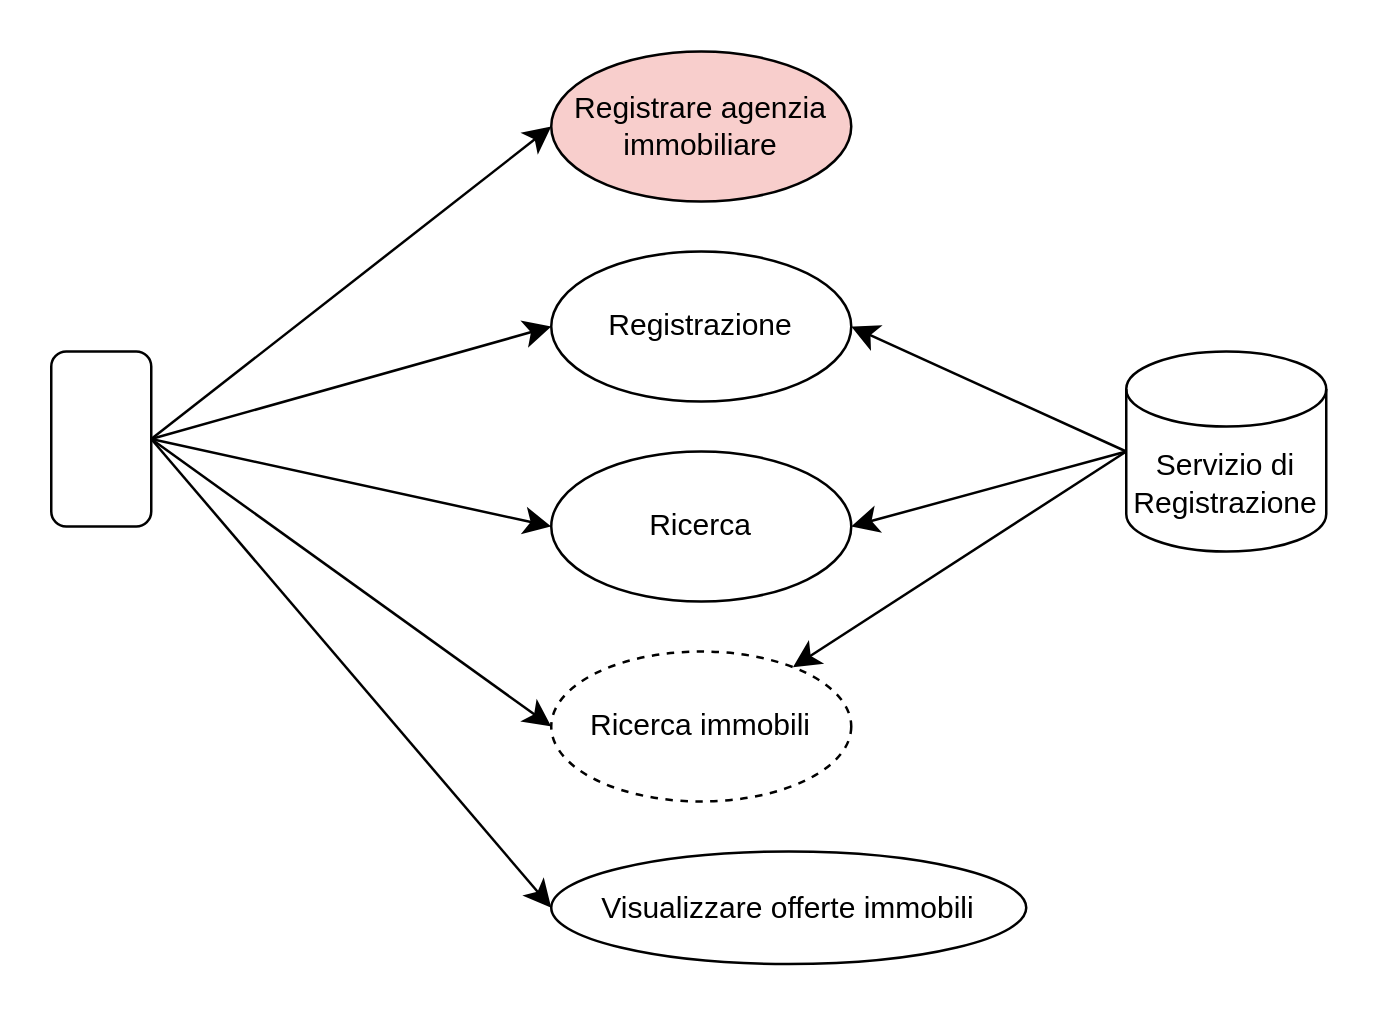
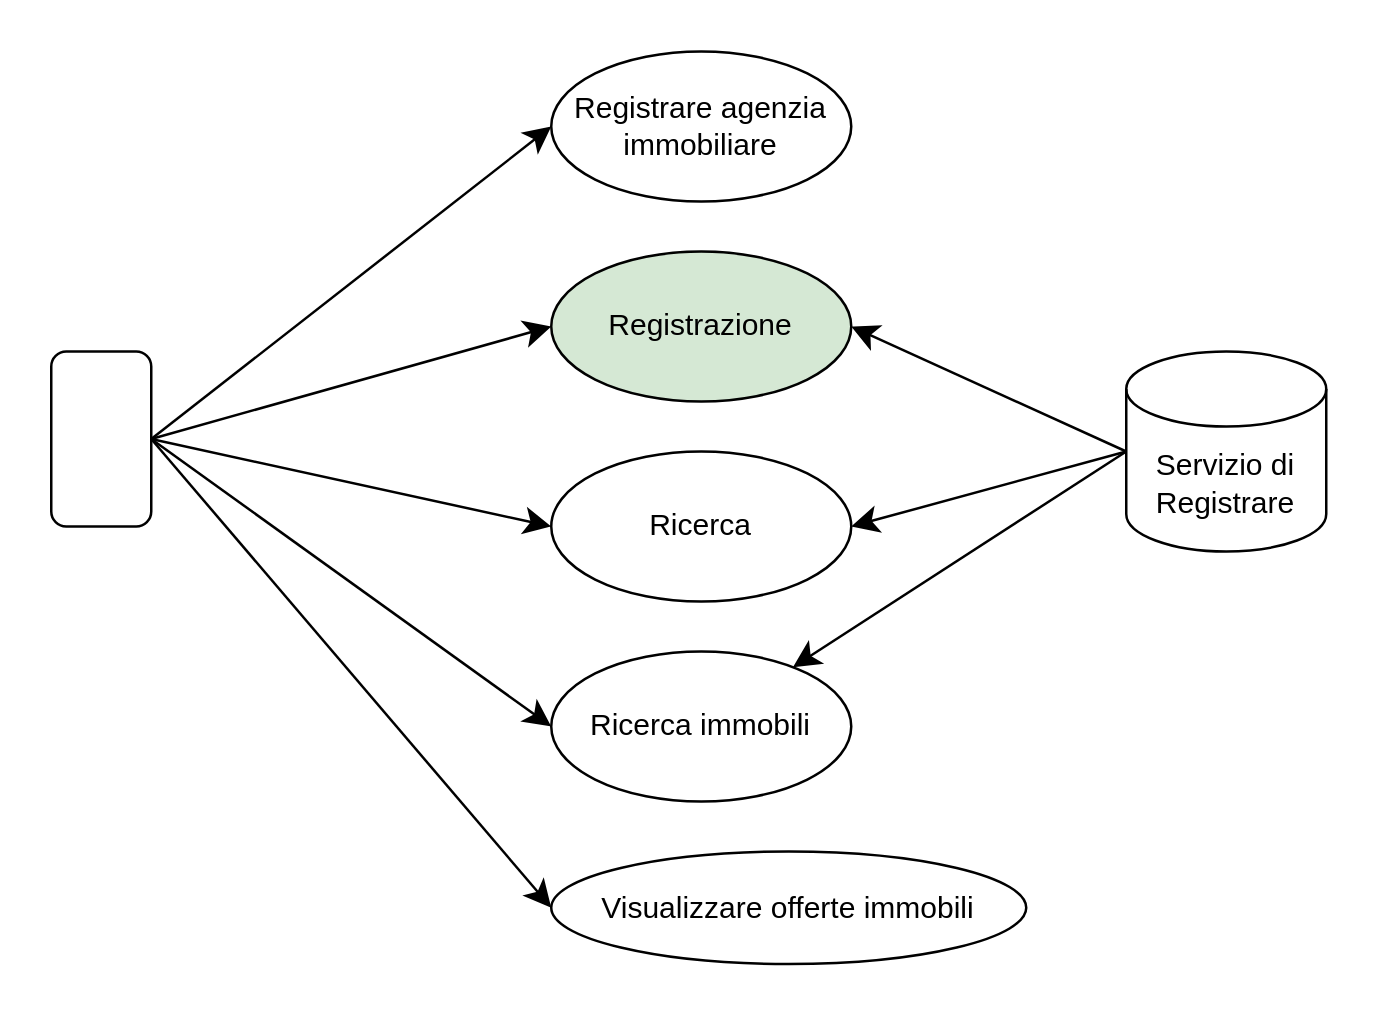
(701, 126) -> (701, 126)
(701, 326) -> (701, 326)
(1226, 484) -> (1226, 484)
(701, 726) -> (701, 726)
